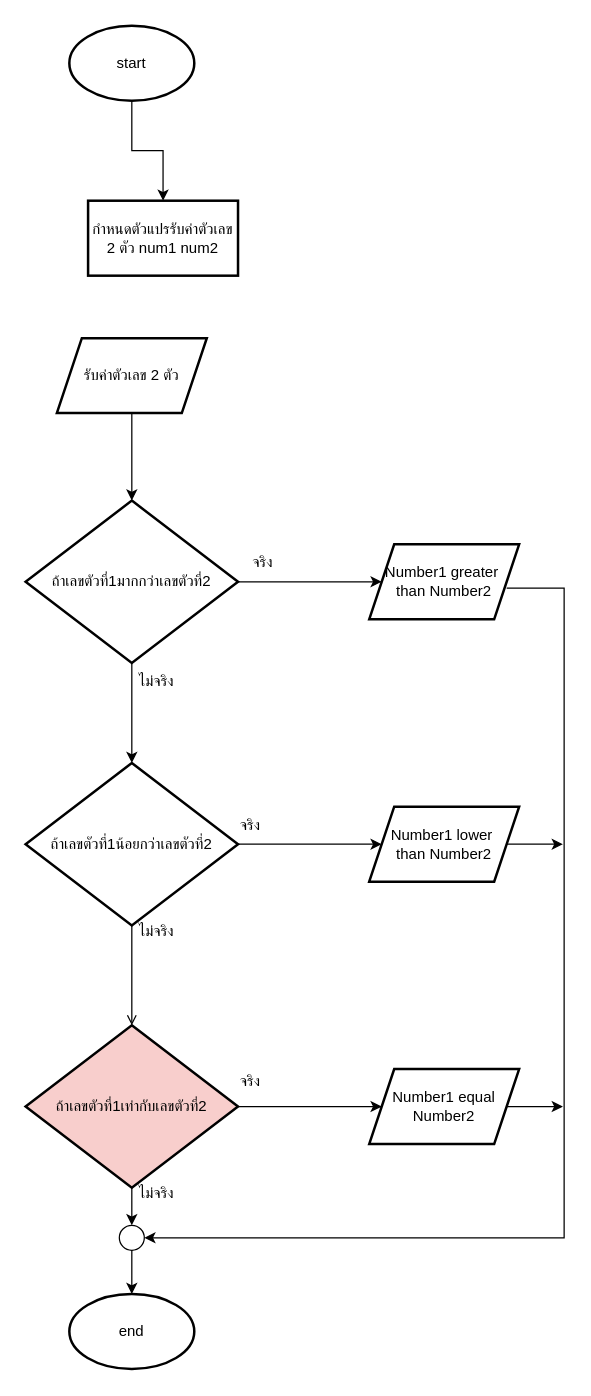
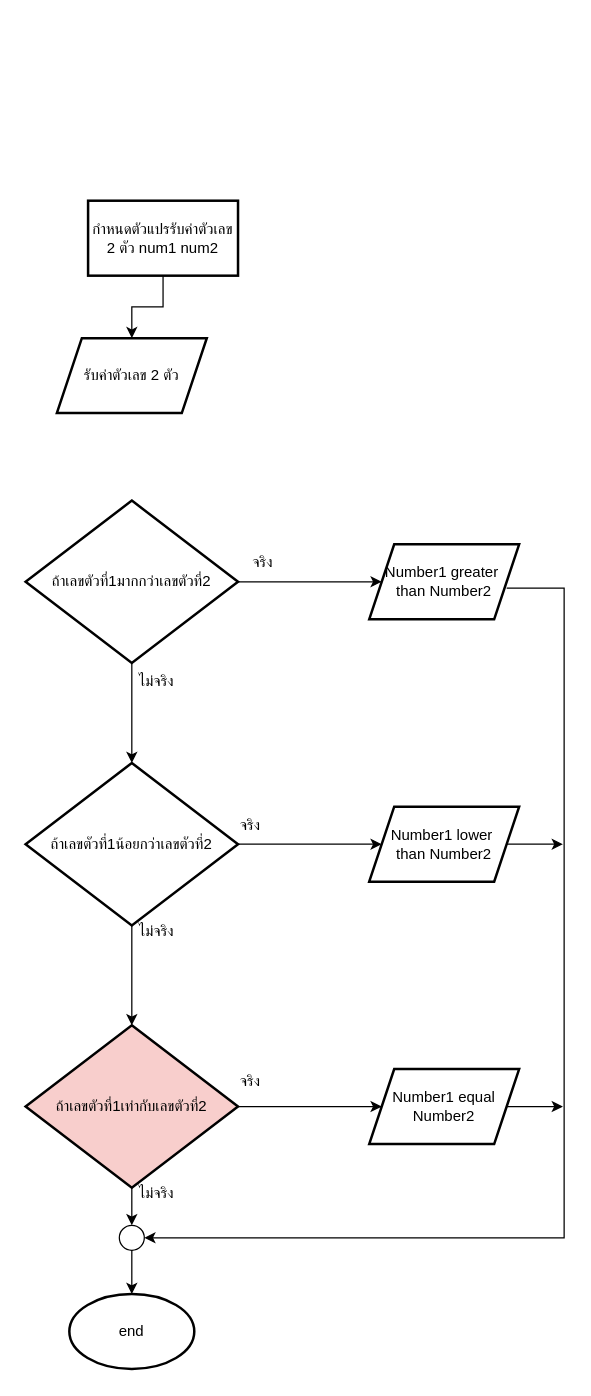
(132, 63) -> none
(143, 151) -> none
none -> (152, 307)
(132, 452) -> none
(132, 1017) -> (132, 1015)
